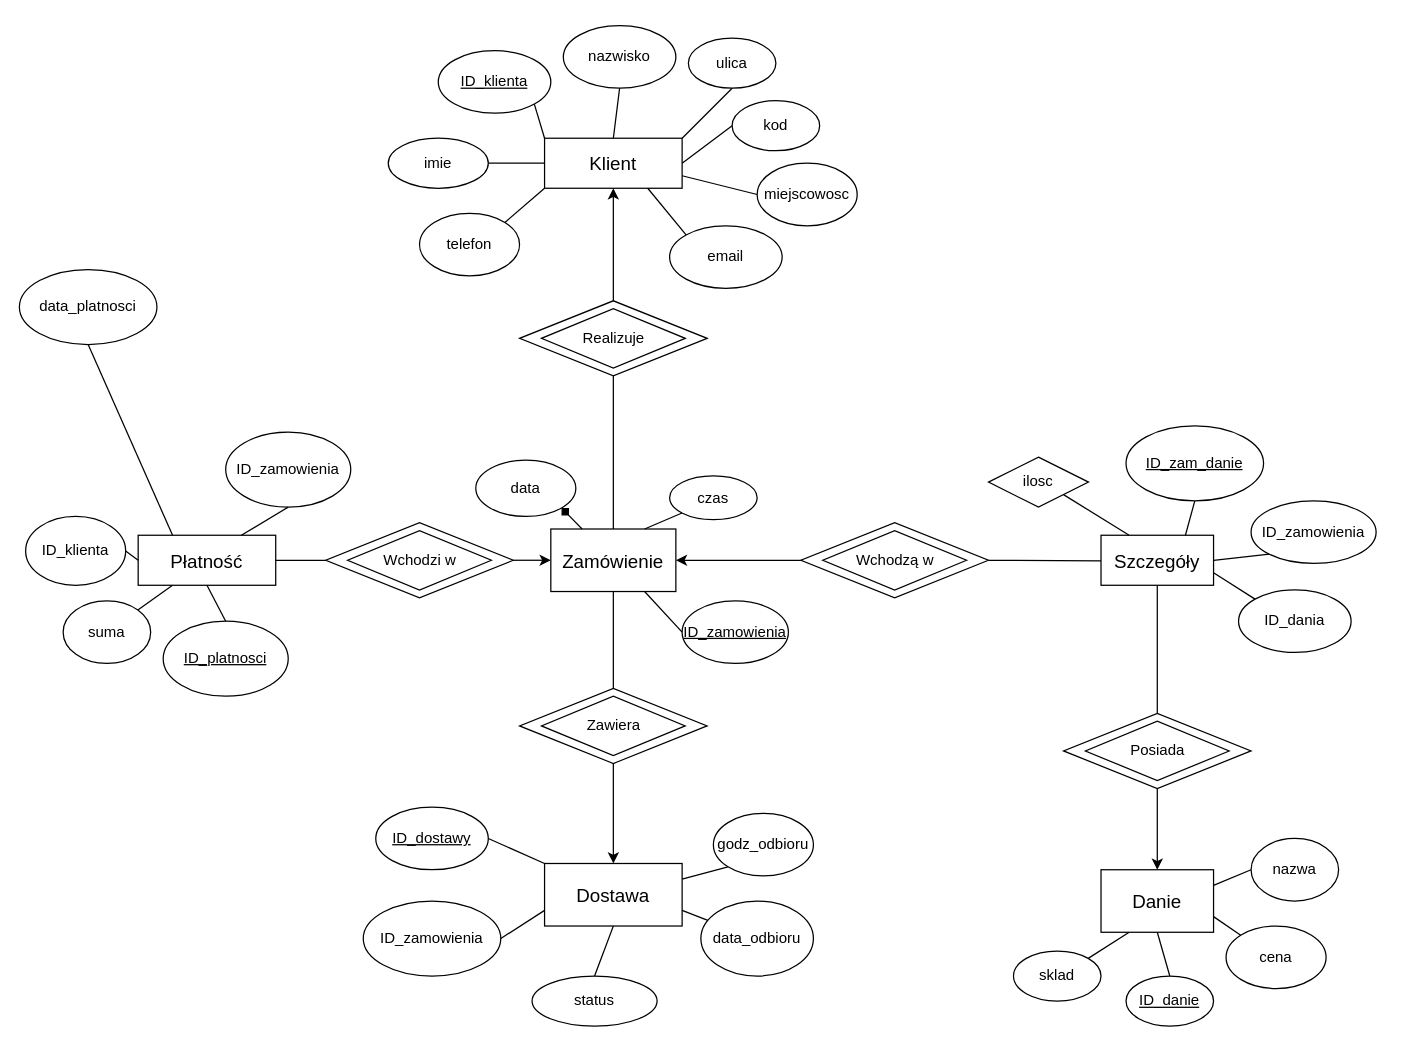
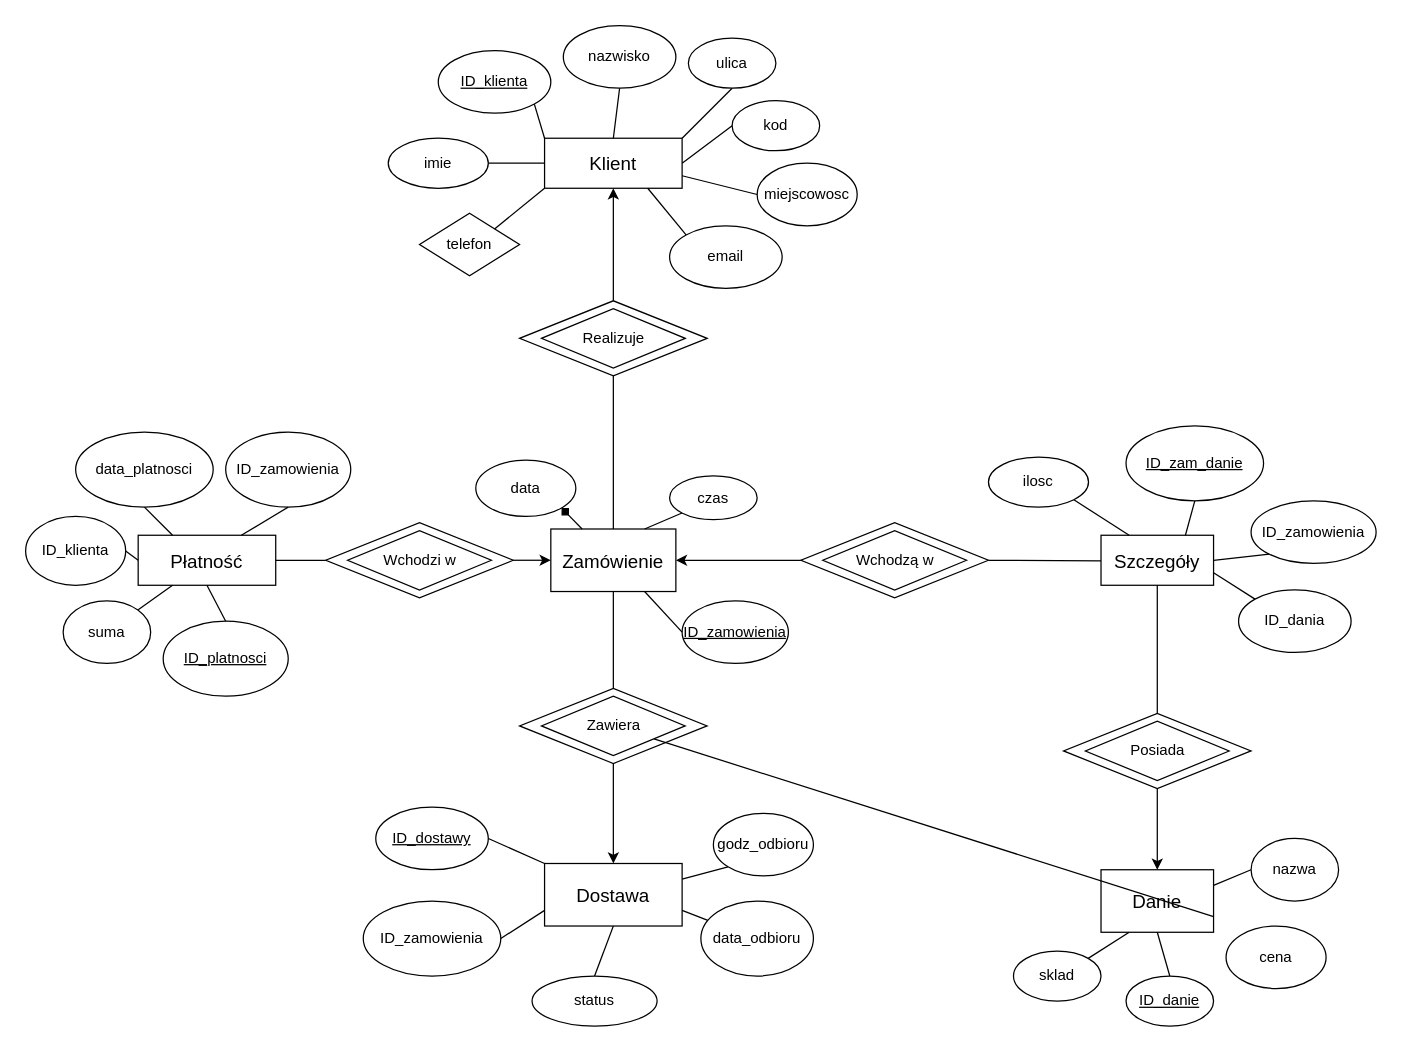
(469, 244) -> (469, 244)
(88, 307) -> (144, 469)
(1038, 482) -> (1038, 482)
(1227, 926) -> (933, 827)
